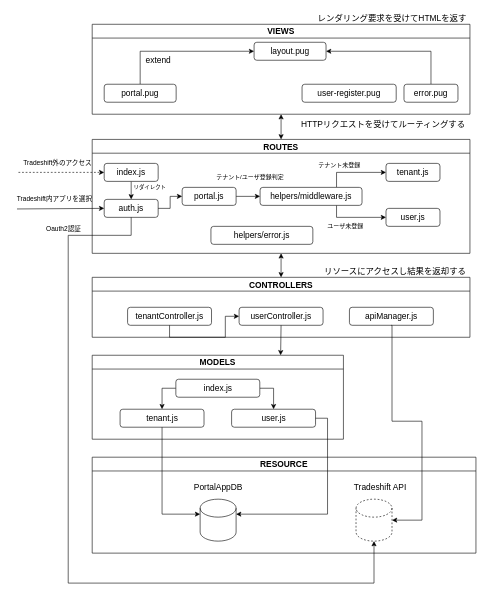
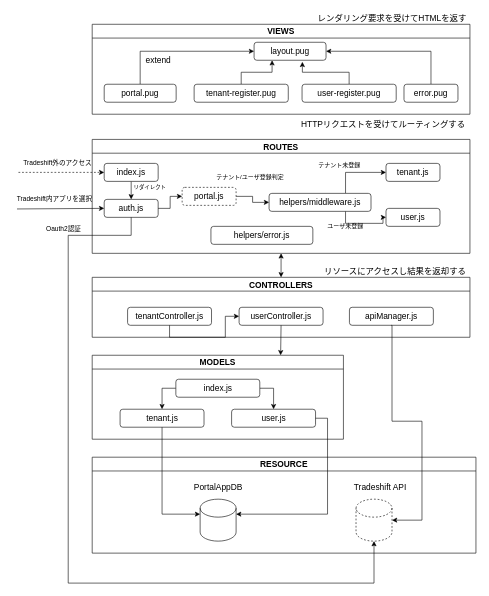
none -> (302, 70)
none -> (241, 74)
none -> (241, 93)
(281, 134) -> none
(209, 197) -> (209, 197)
(311, 197) -> (320, 203)
